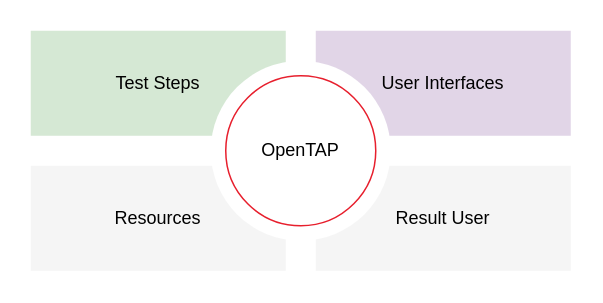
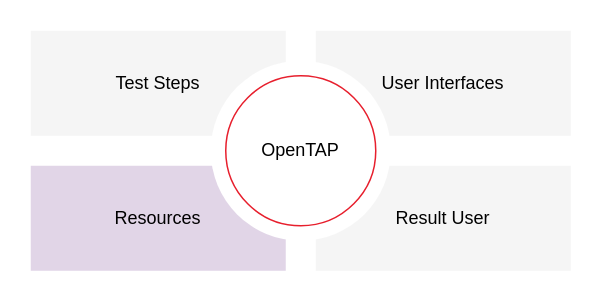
(158, 83) -> (158, 83)
(443, 83) -> (443, 83)
(158, 218) -> (158, 218)
